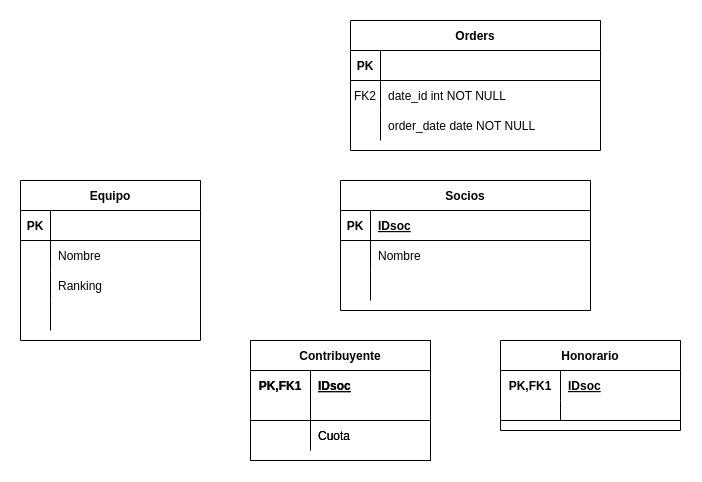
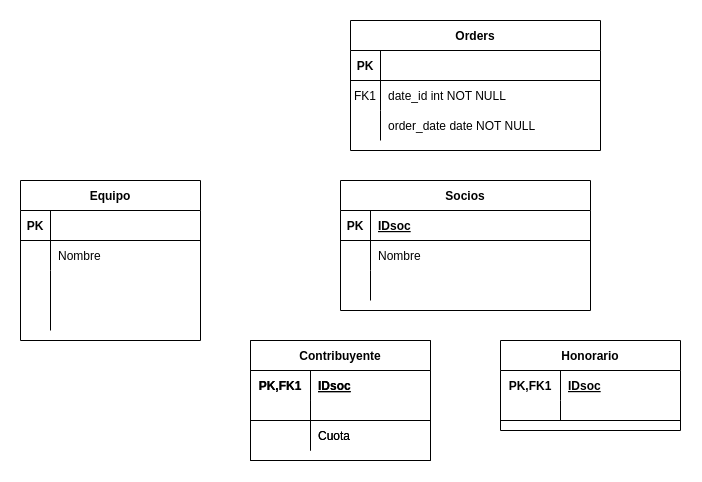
(365, 96) -> (365, 96)
(126, 286) -> none
